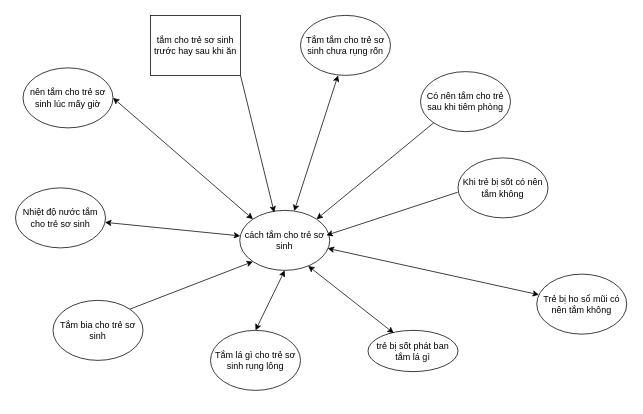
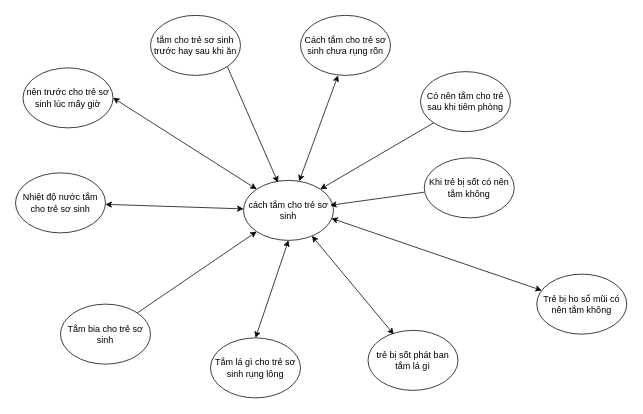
(195, 45) -> (195, 45)
(345, 45) -> (345, 45)
(68, 98) -> (68, 98)
(503, 188) -> (469, 188)
(60, 218) -> (60, 203)
(285, 240) -> (288, 210)
(98, 330) -> (105, 334)
(413, 351) -> (413, 360)
(255, 360) -> (255, 368)
